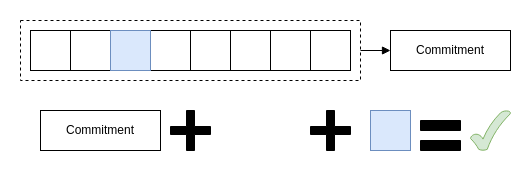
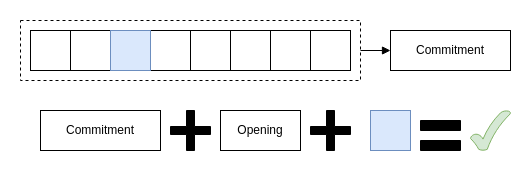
none -> (261, 131)
